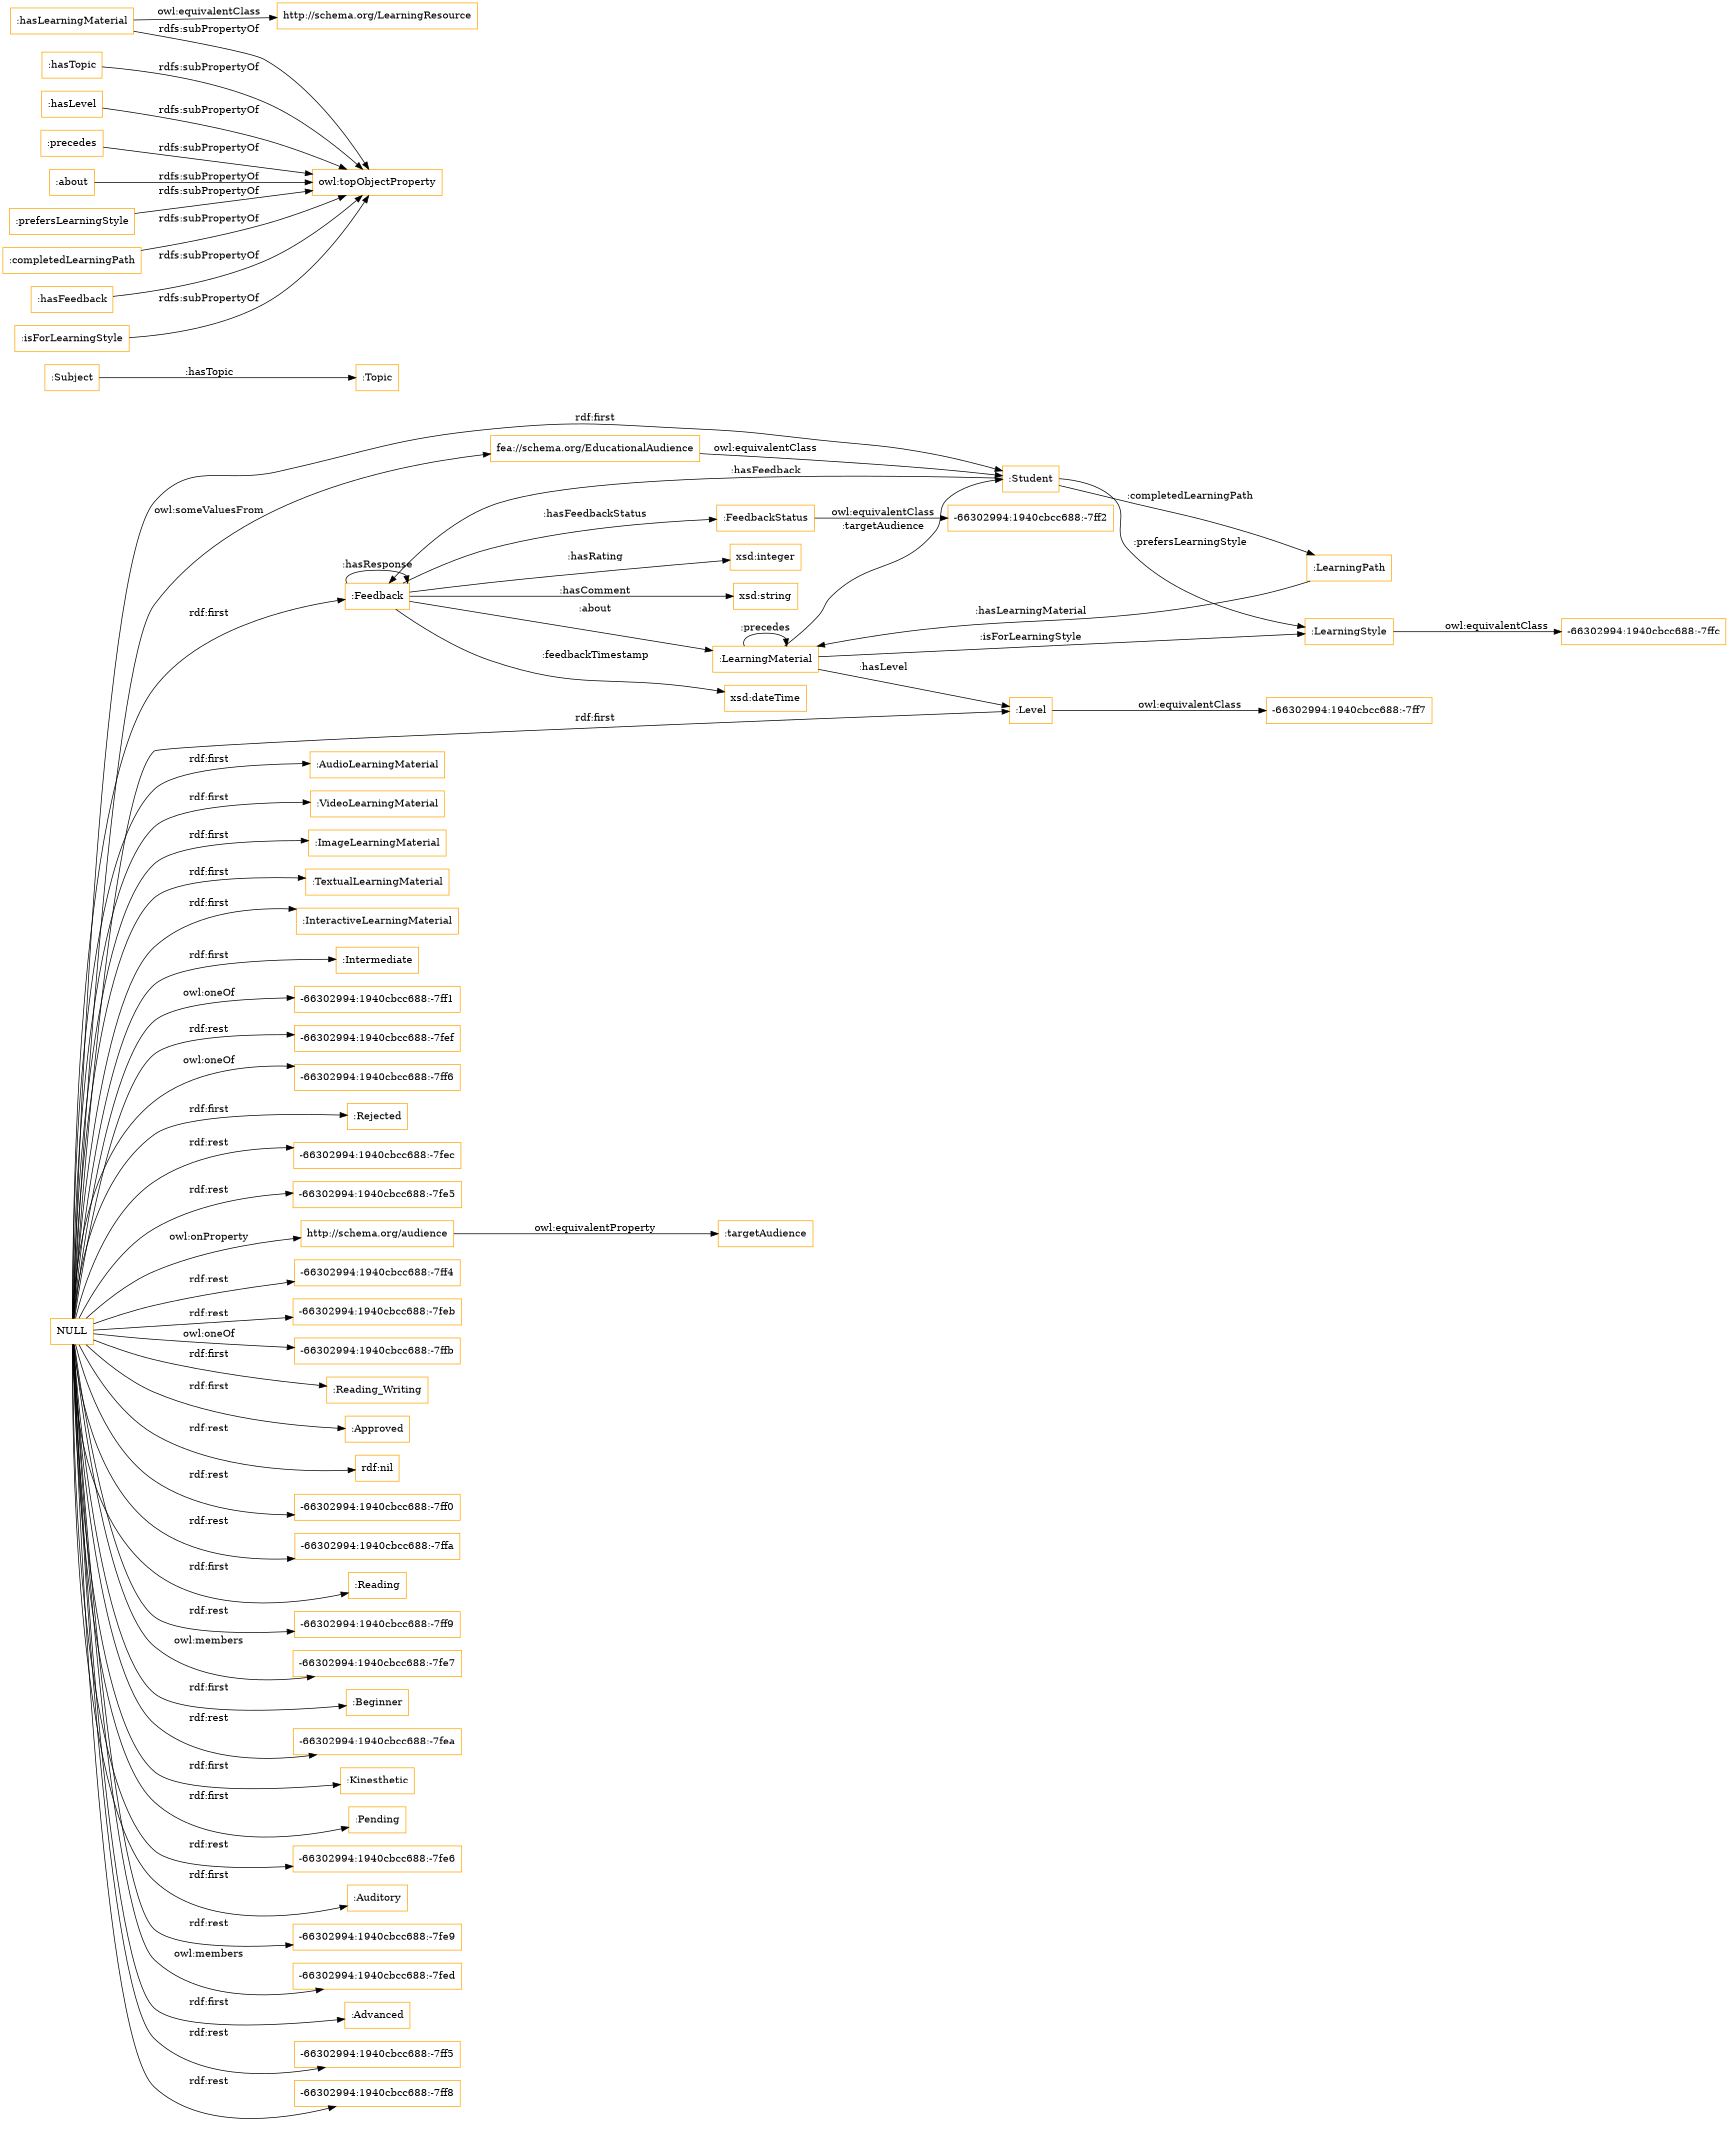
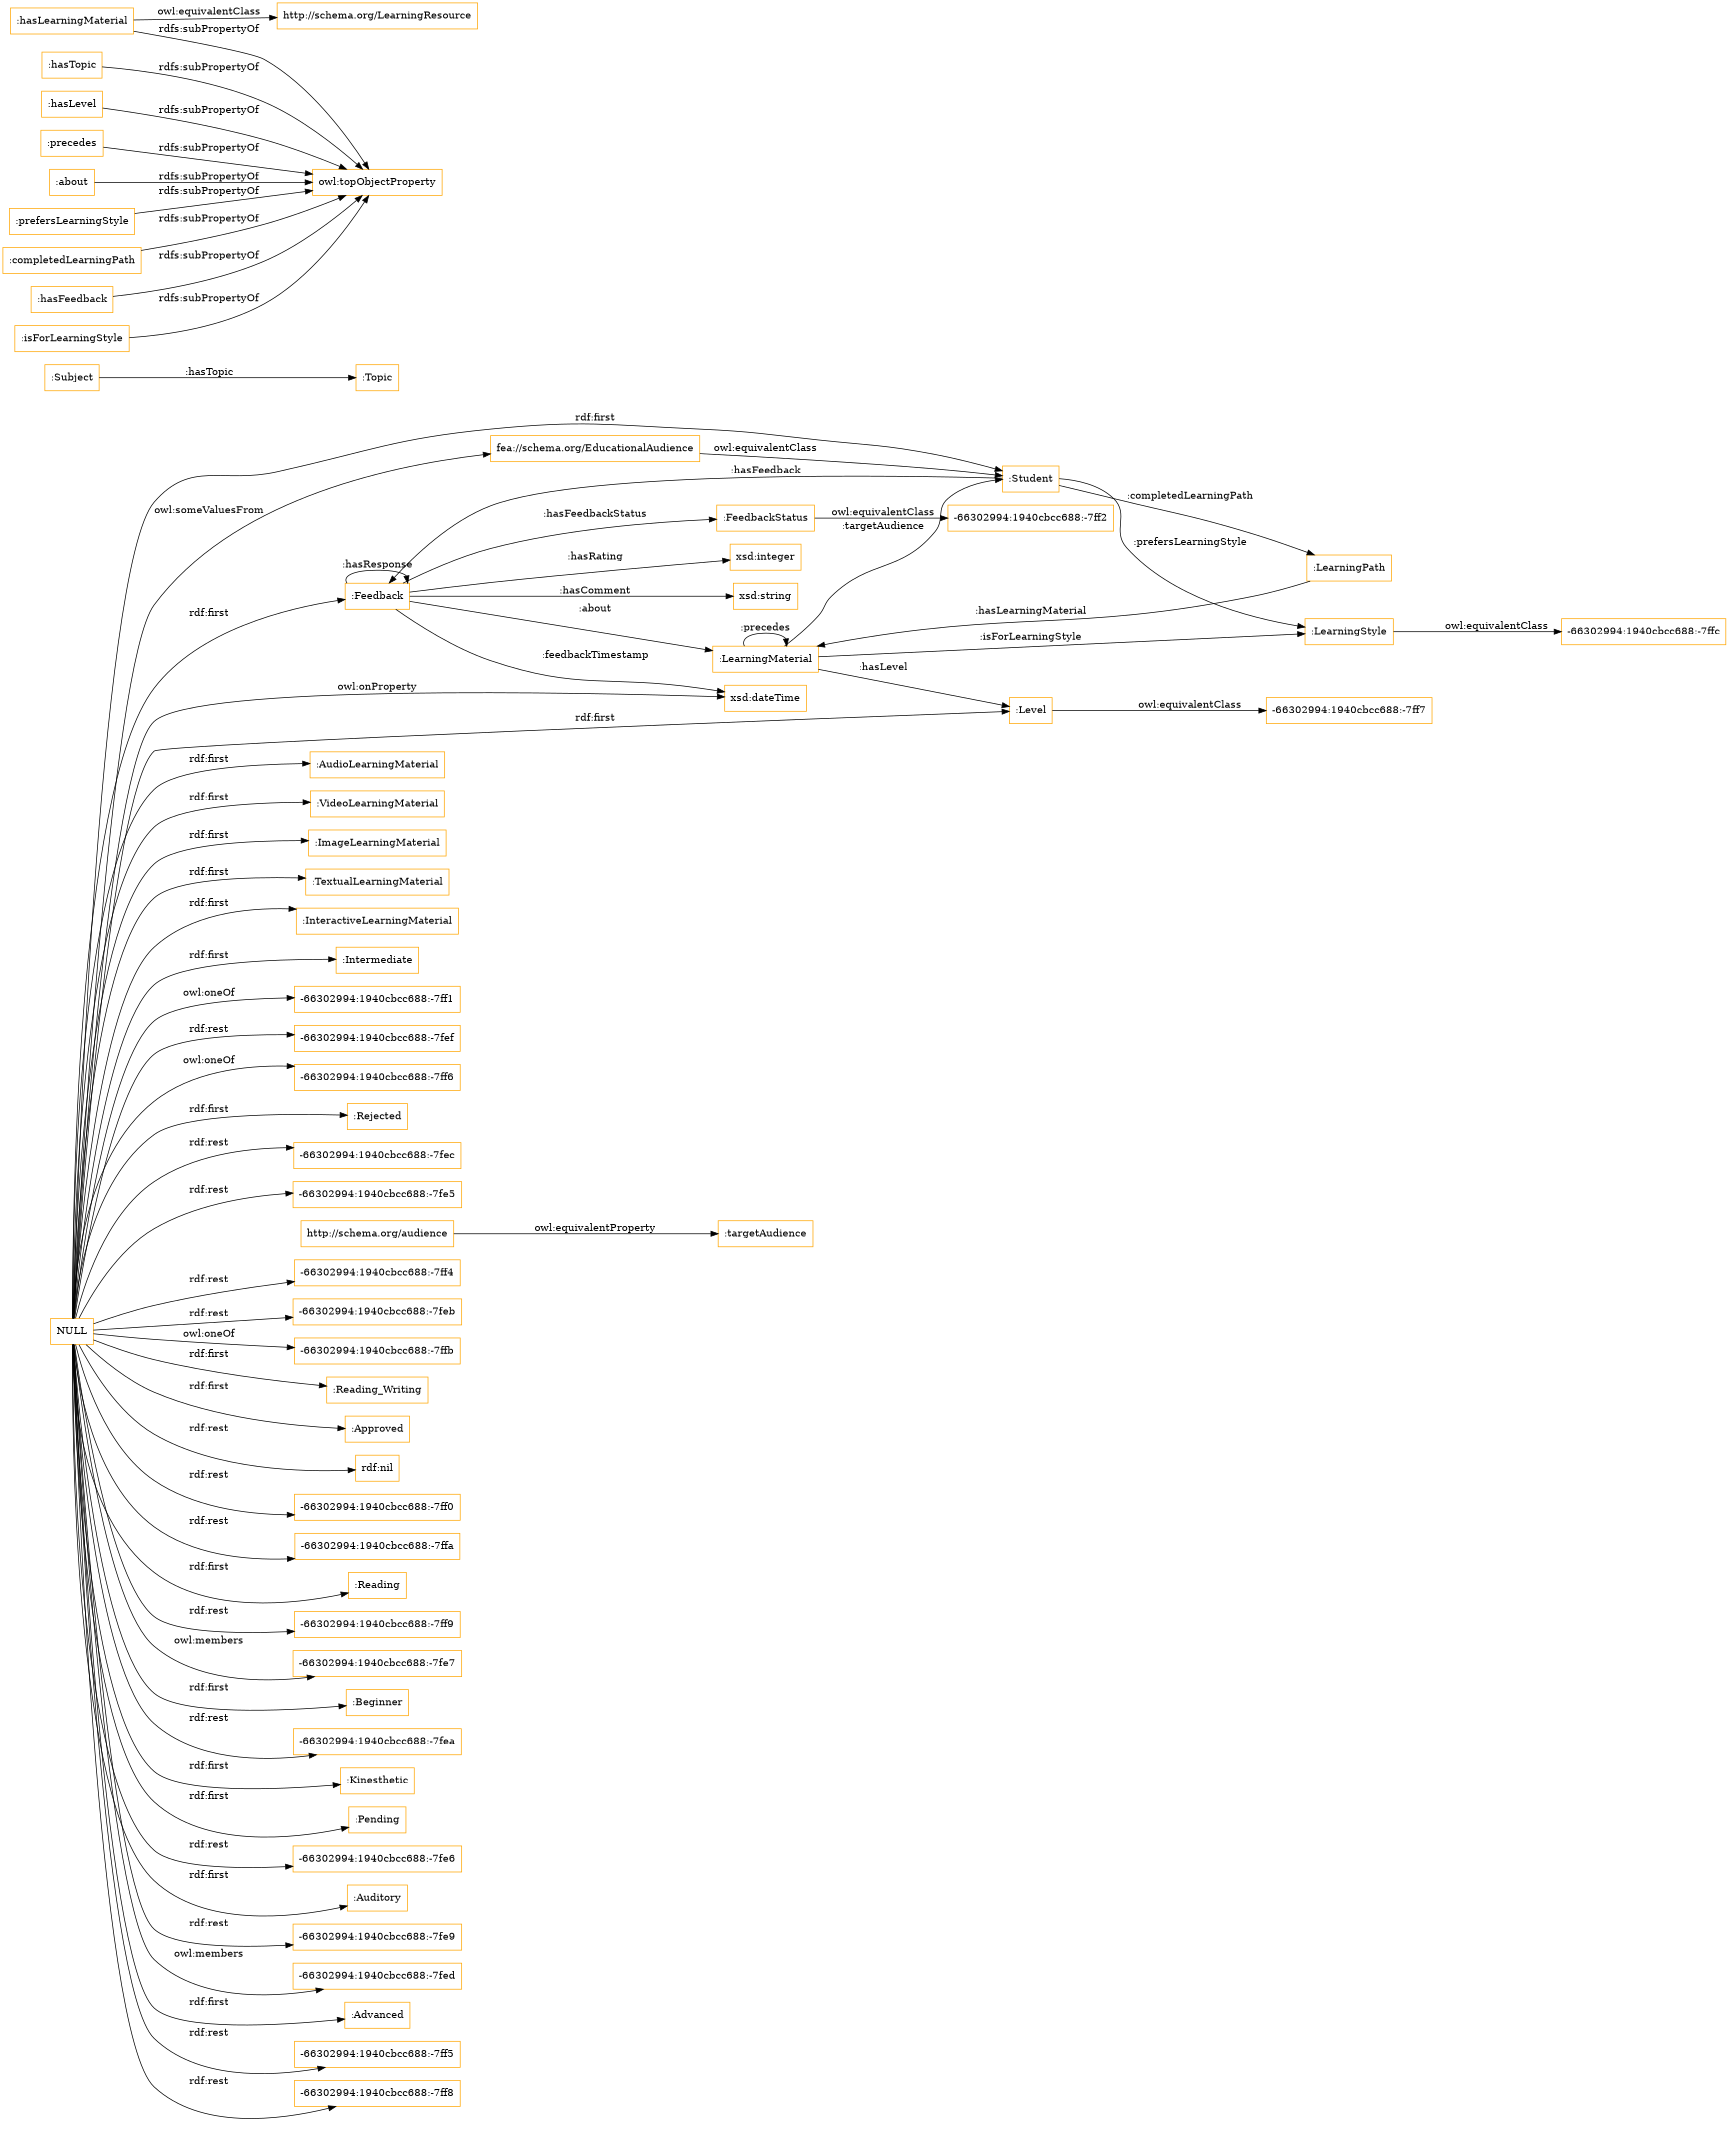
(183, 1261) -> (146, 739)
